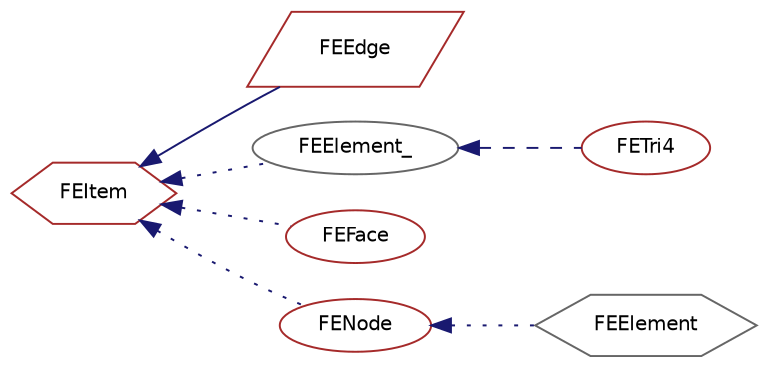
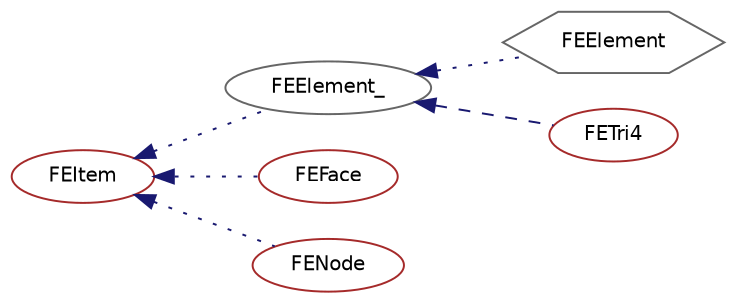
(355, 49) -> none
(94, 193) -> (83, 177)
(493, 325) -> (482, 63)
